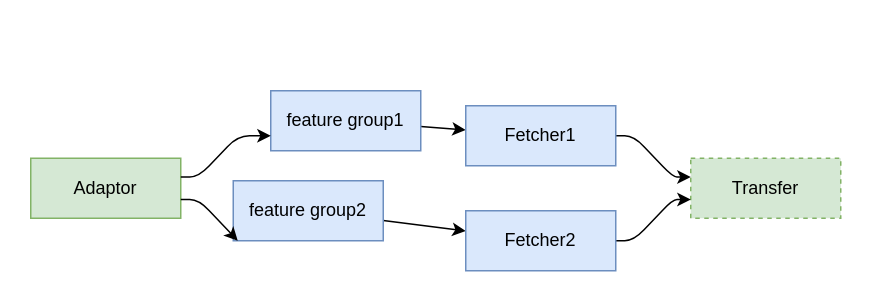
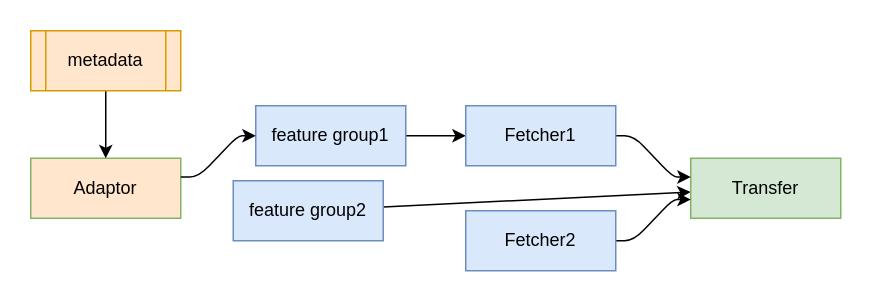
none -> (106, 61)
none -> (106, 119)
(346, 121) -> (331, 136)
(106, 188) -> (106, 188)
(766, 188) -> (766, 188)
(211, 213) -> none
(419, 225) -> (532, 200)
